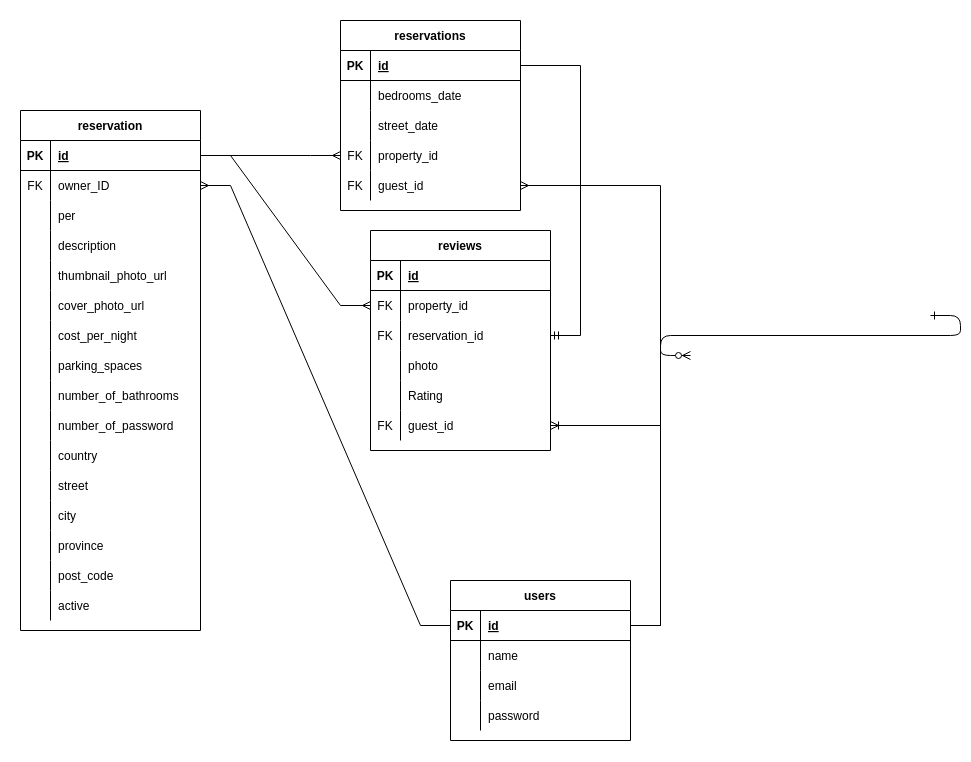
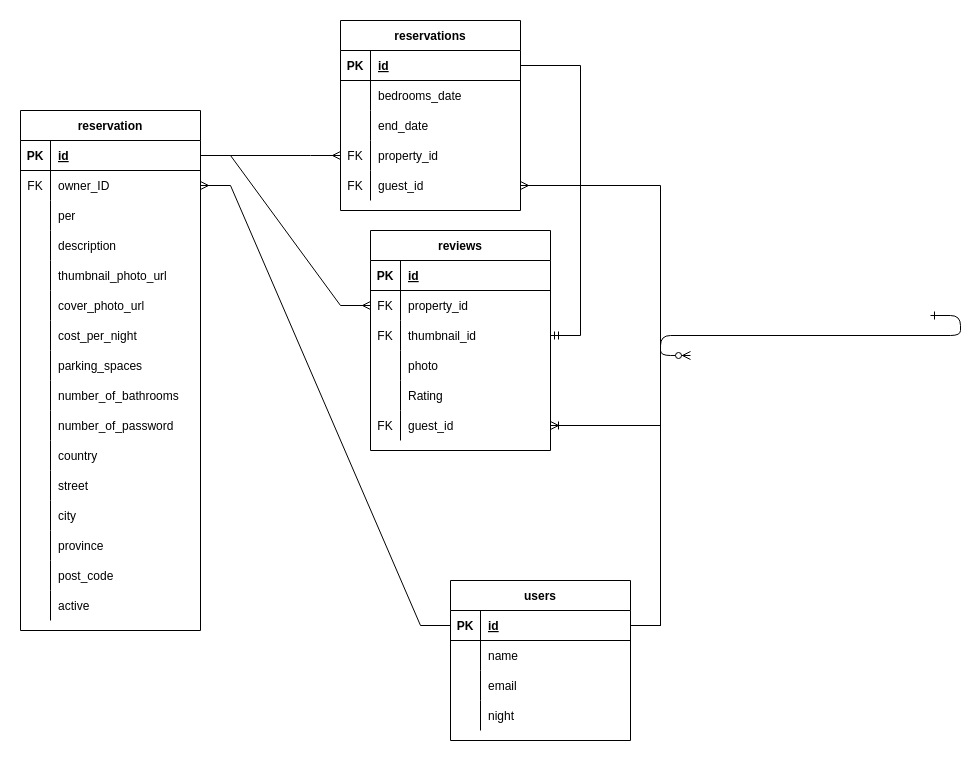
(415, 126) -> (405, 126)
(452, 336) -> (444, 336)
(515, 716) -> (503, 716)
